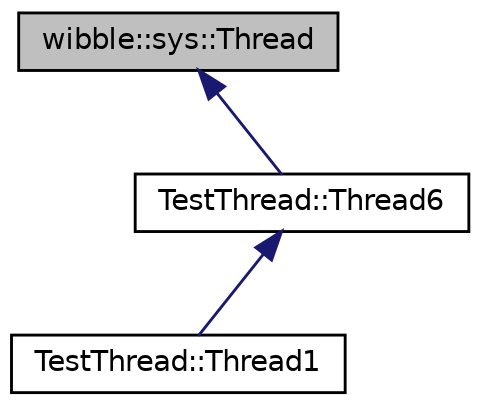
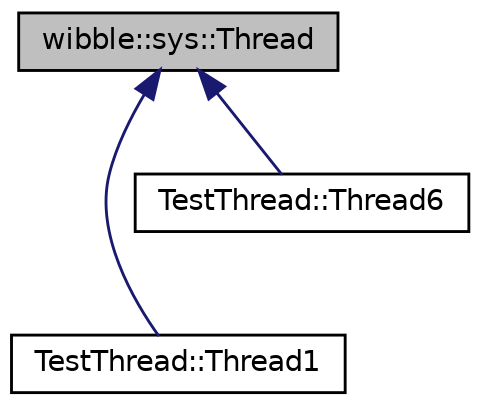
(231, 295) -> (107, 217)
